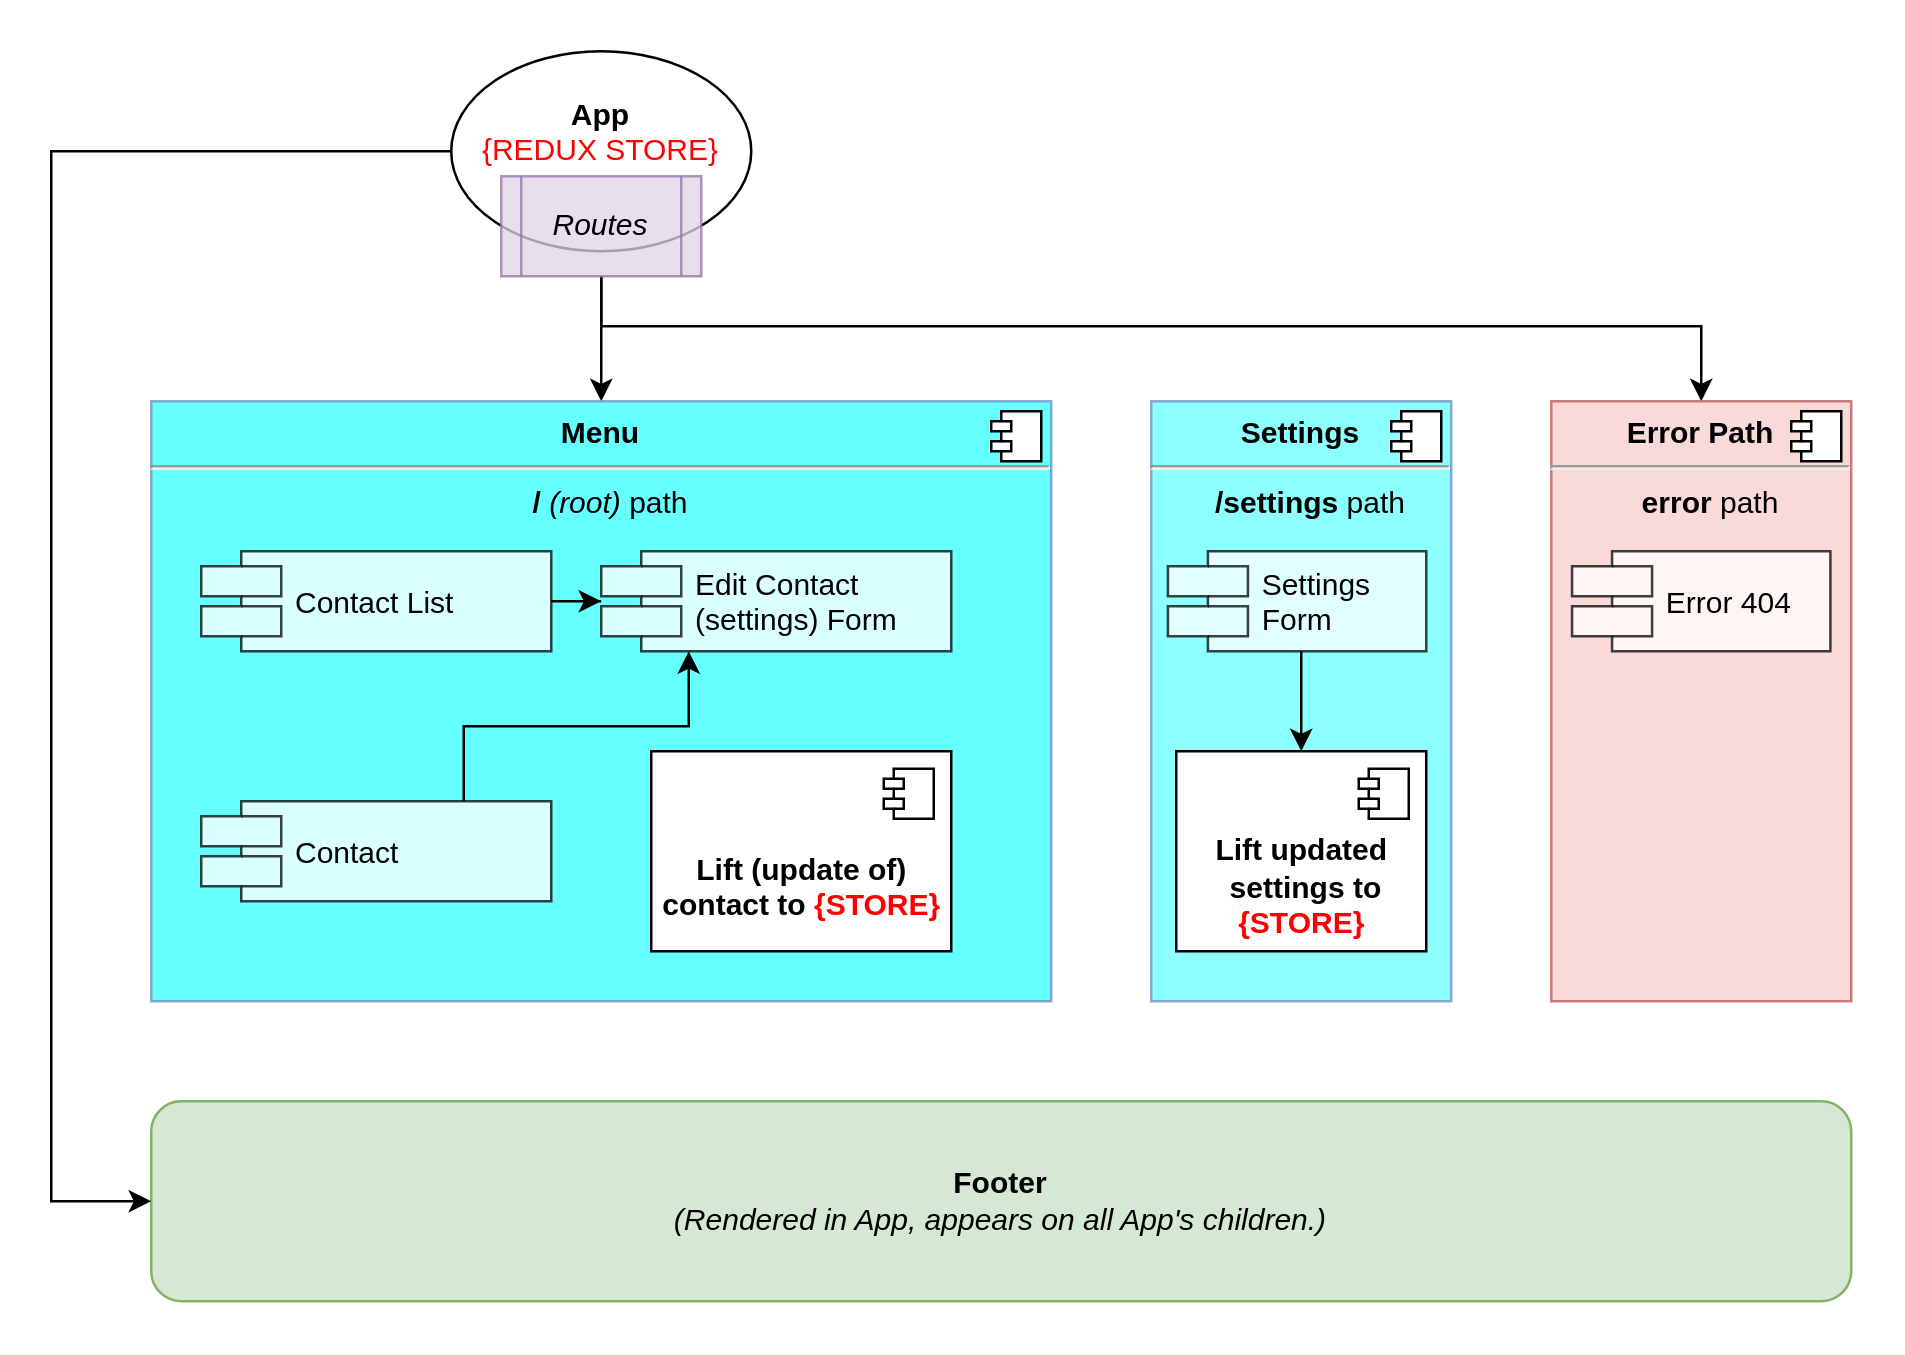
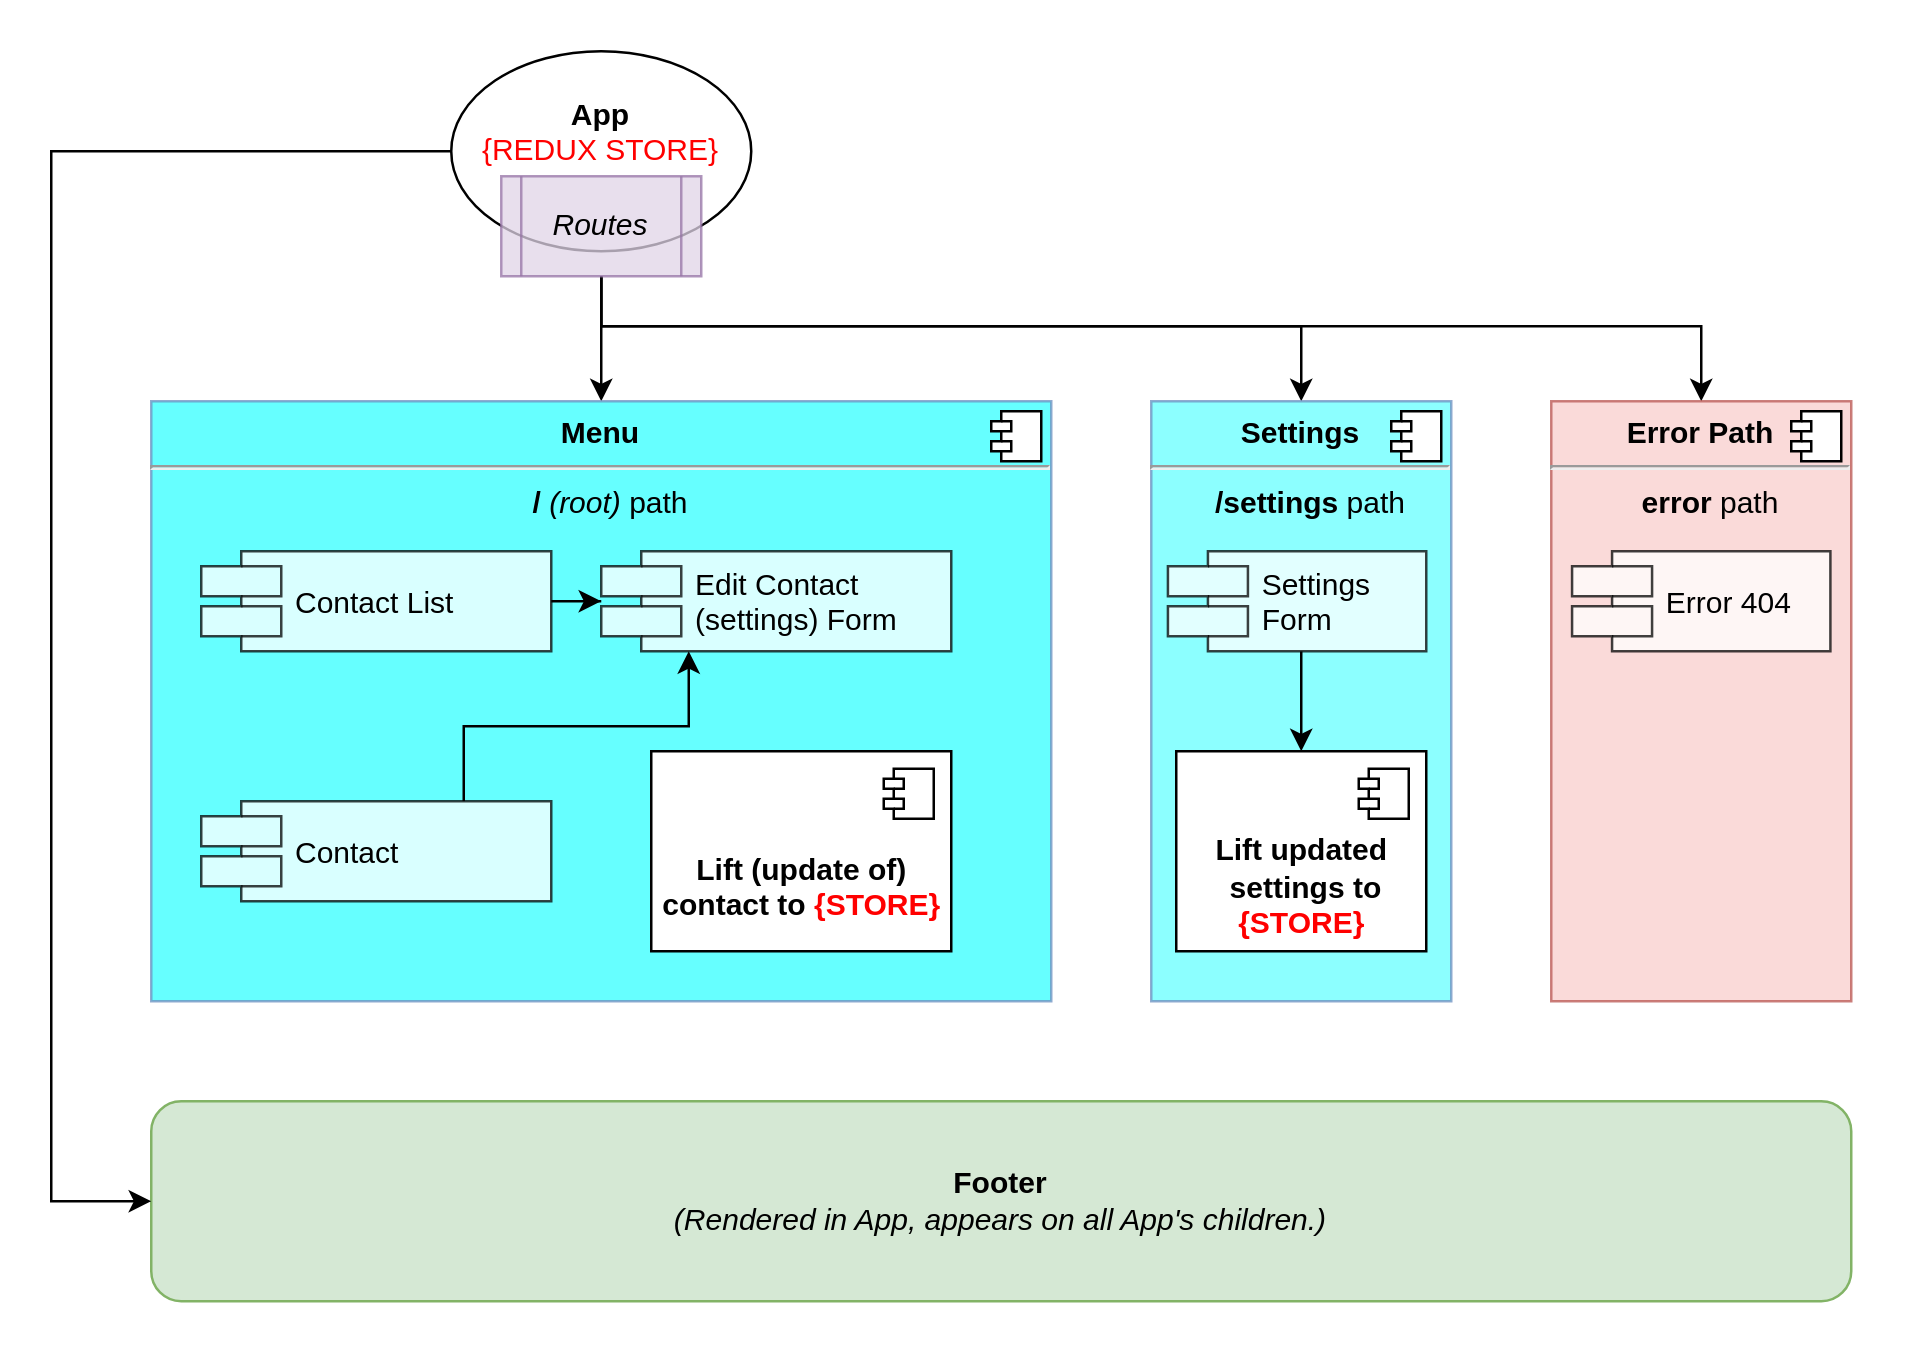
none -> (1301, 358)
